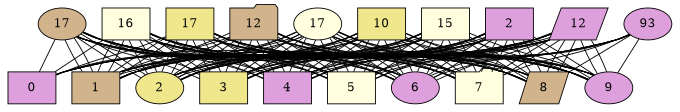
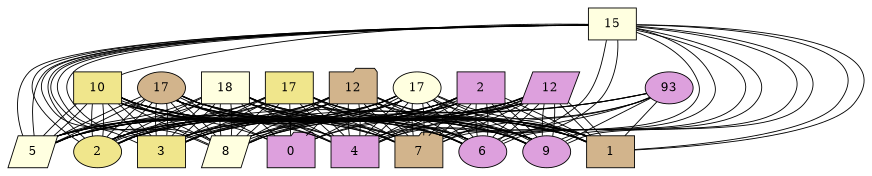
(126, 24) -> (225, 88)
(239, 56) -> (283, 42)
(503, 56) -> none
(32, 88) -> (291, 152)
(351, 88) -> (33, 152)
(479, 88) -> (419, 152)
(544, 88) -> (226, 152)
